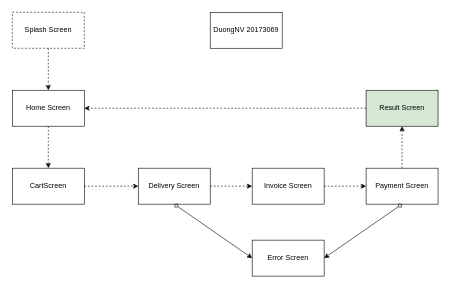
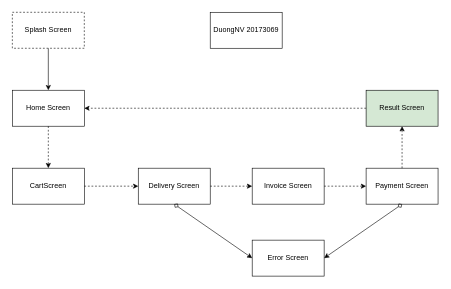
(48, 66) -> (48, 66)
